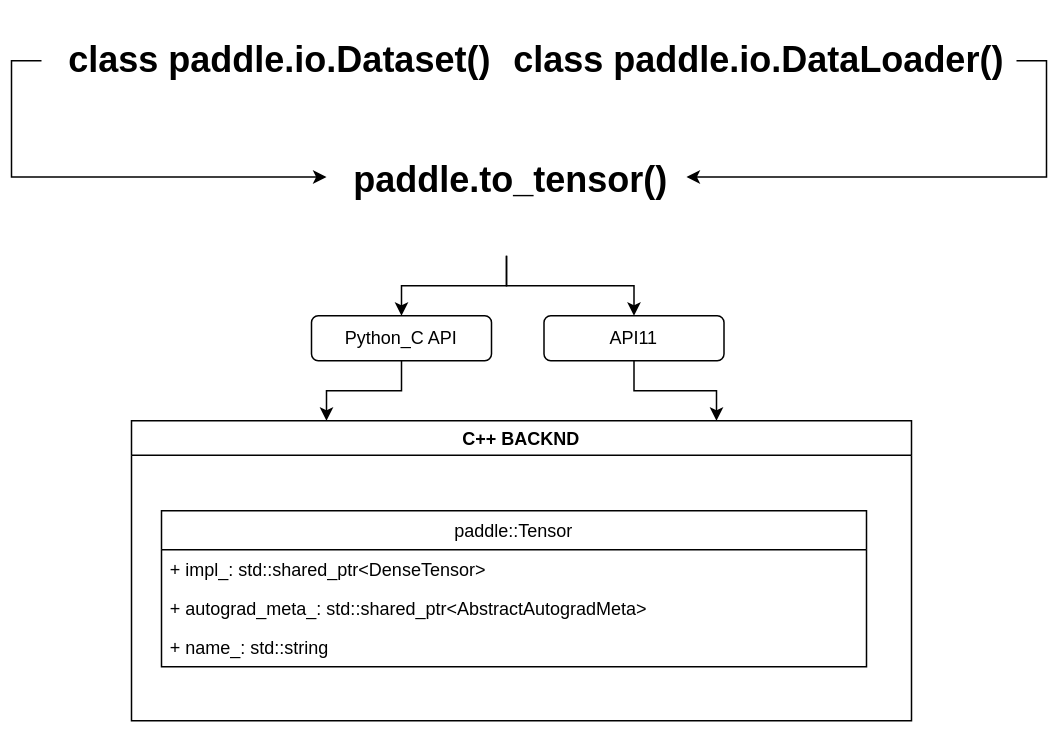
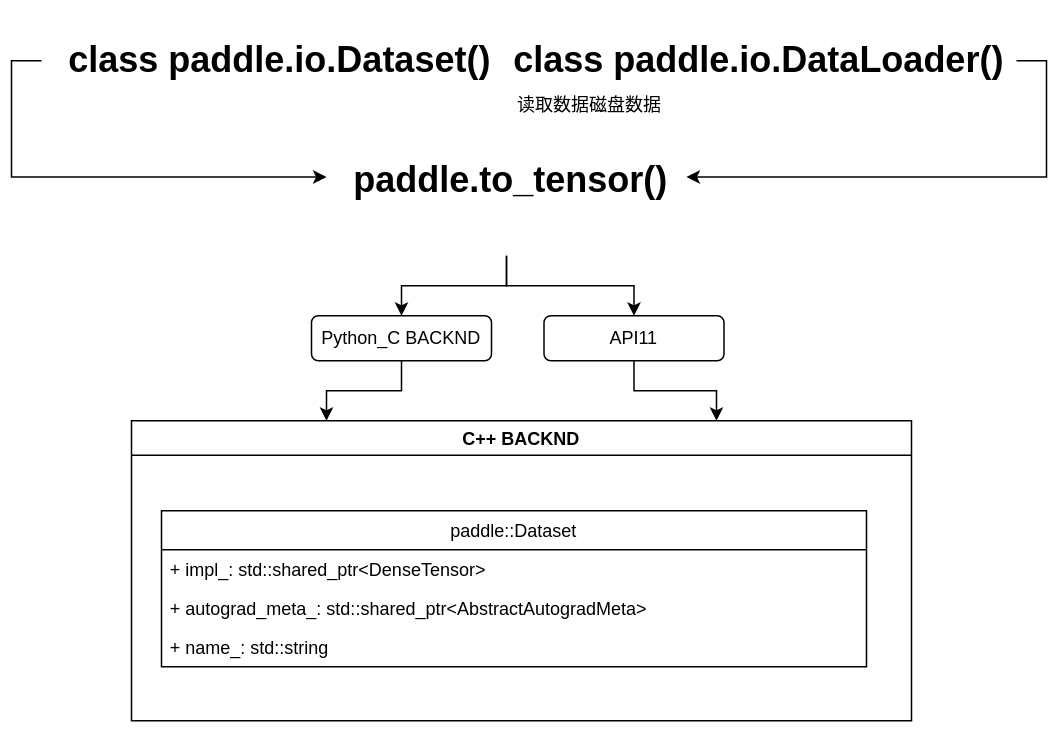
none -> (589, 106)
(401, 338) -> (401, 338)
(513, 531) -> (513, 531)
